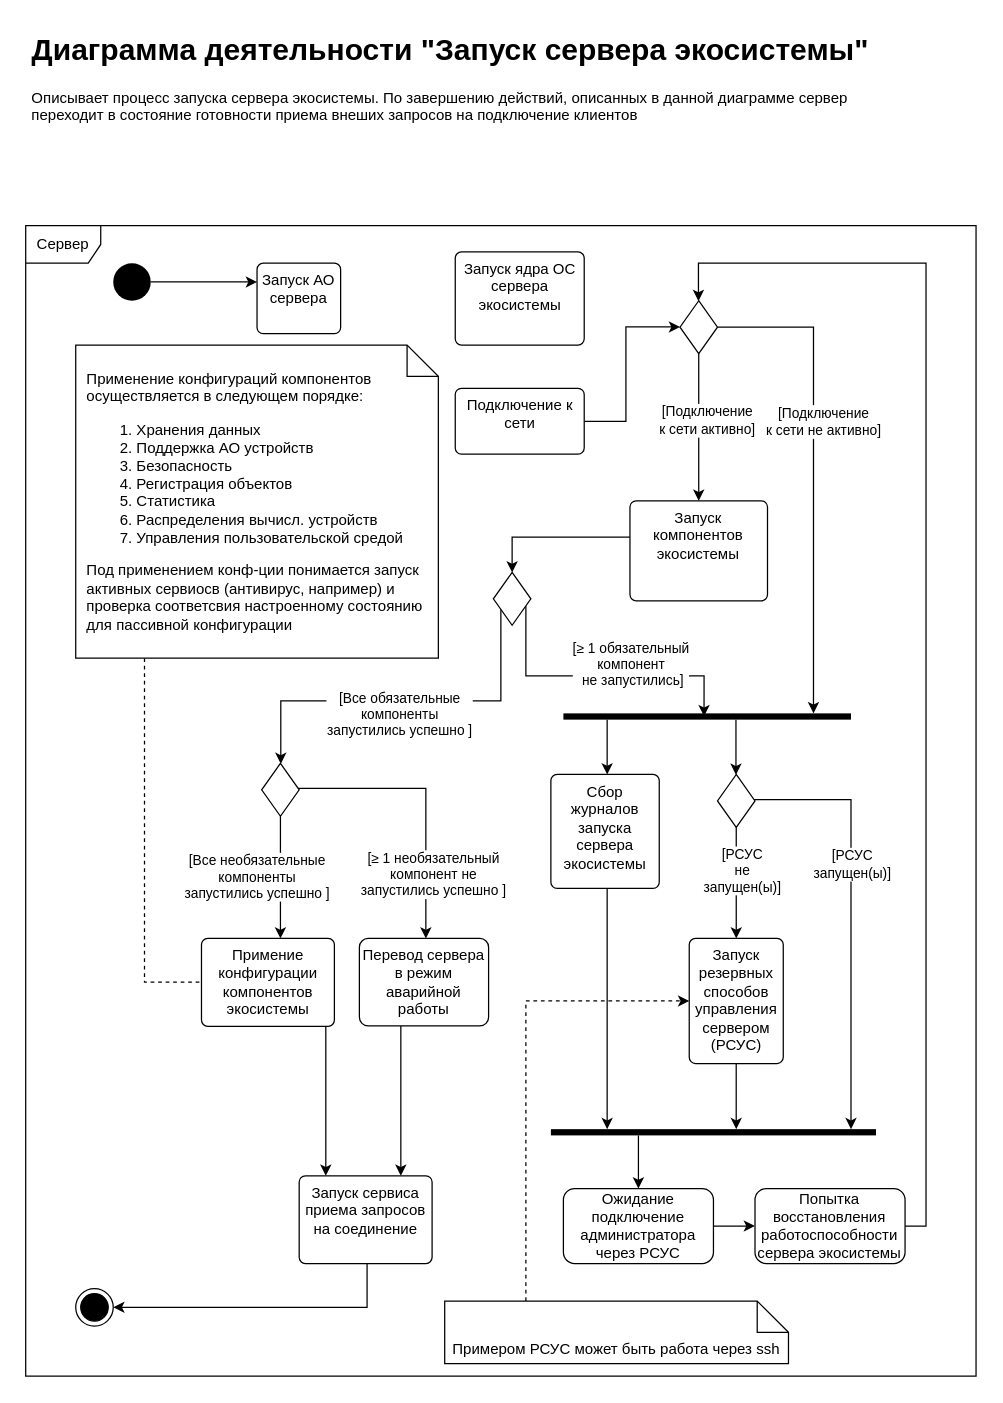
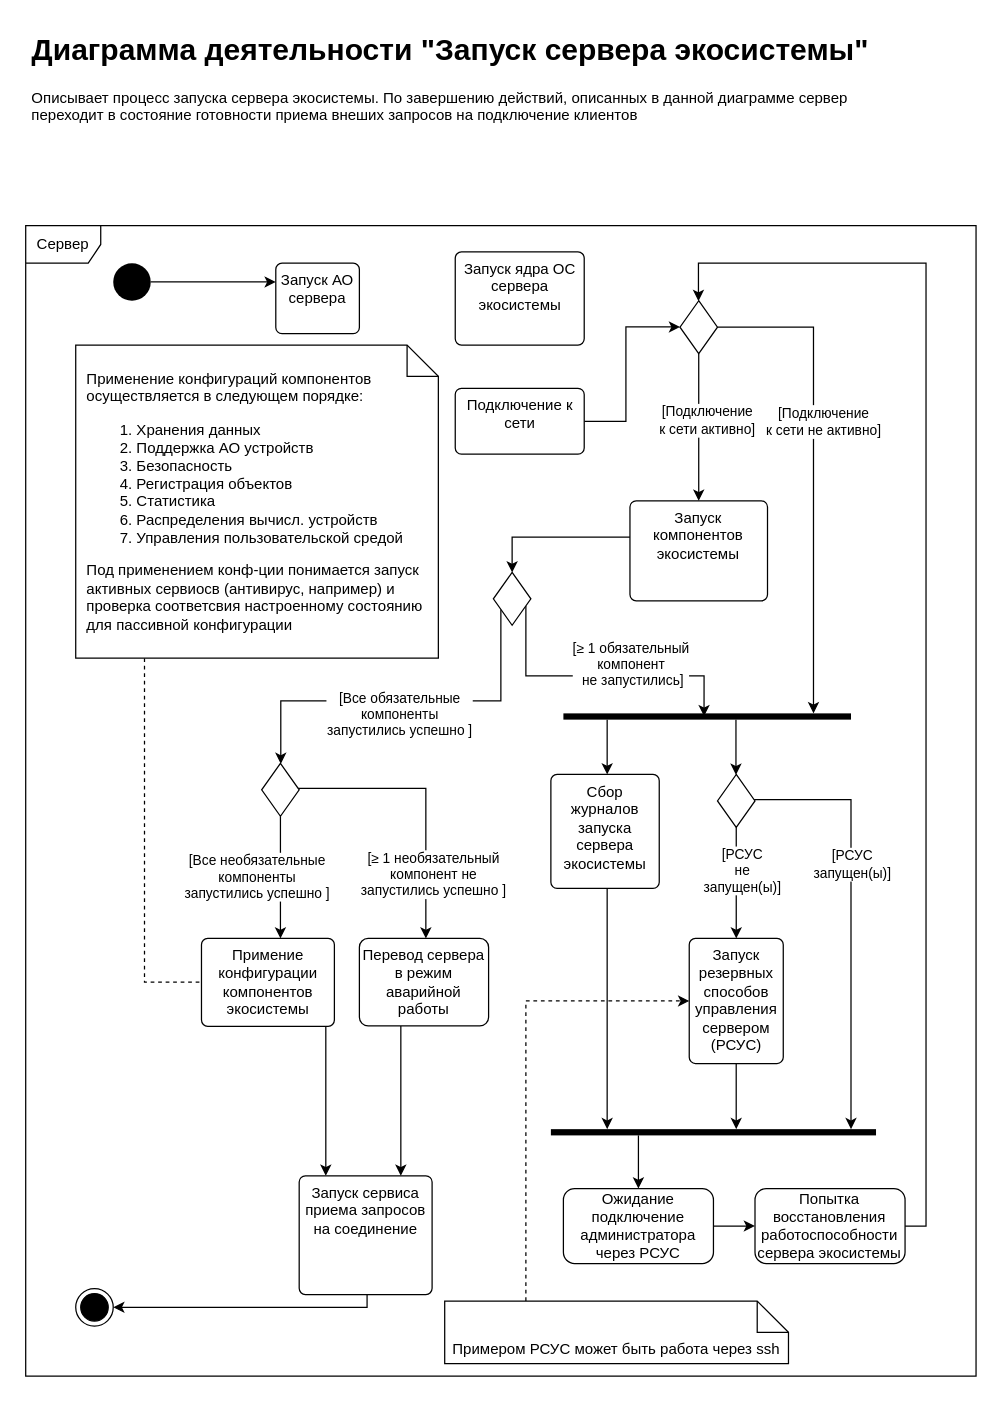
(299, 298) -> (317, 298)
(365, 1219) -> (365, 1235)
